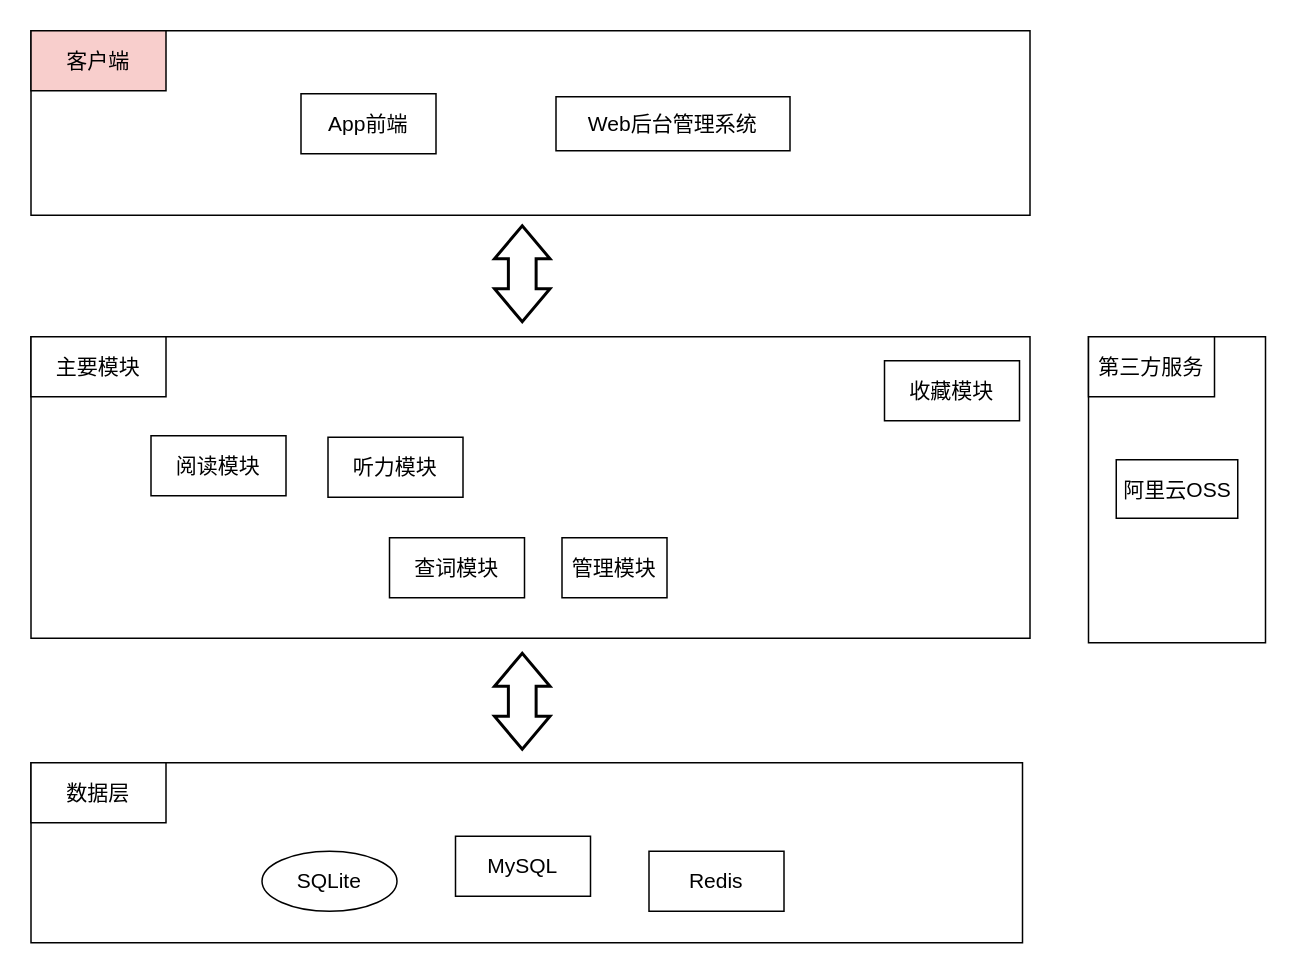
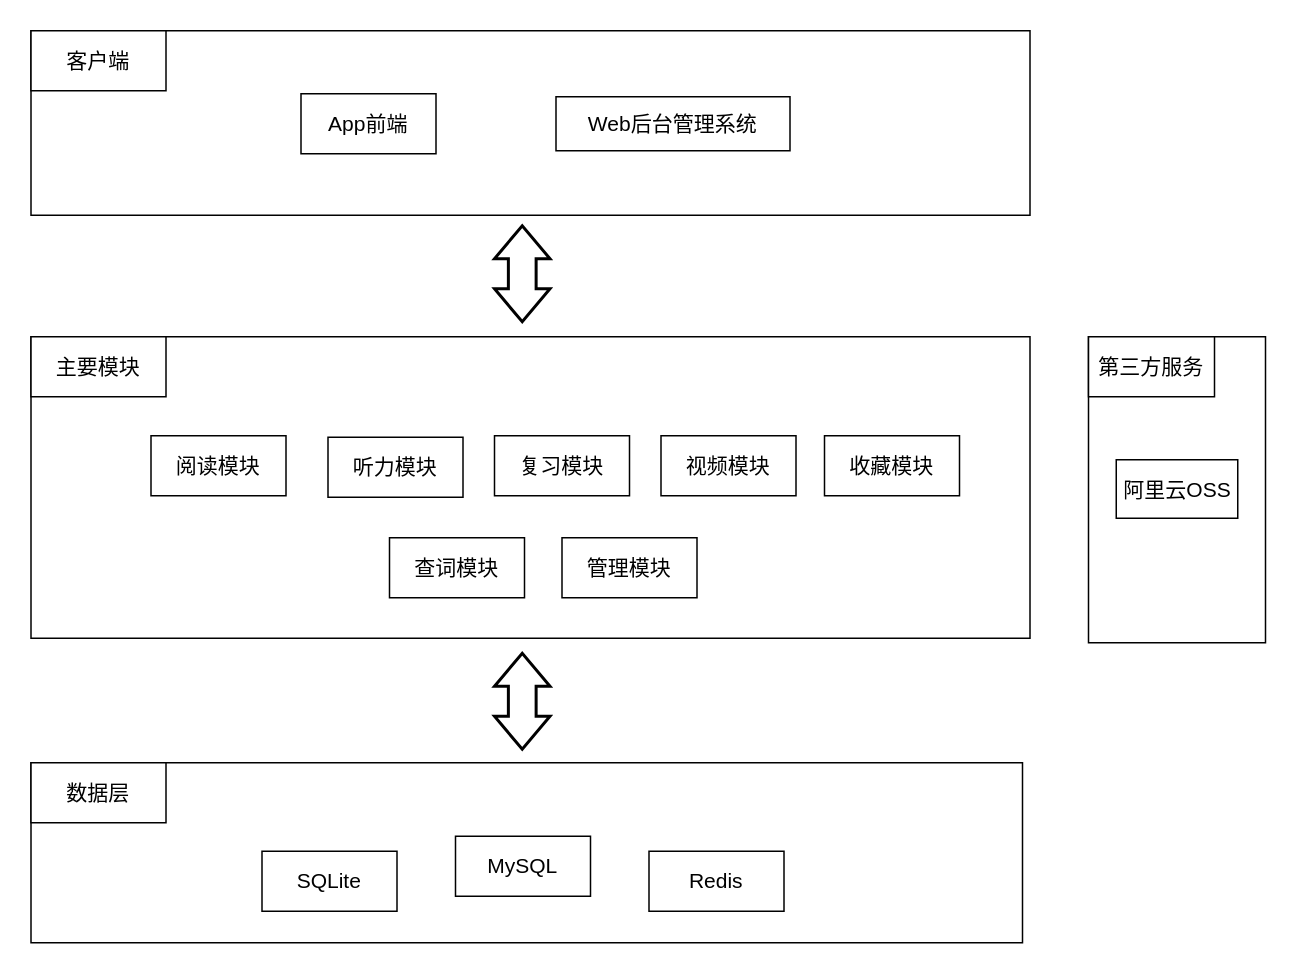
(98, 61) -> (98, 61)
(952, 391) -> (892, 466)
none -> (562, 466)
none -> (728, 466)
(614, 568) -> (629, 568)
(329, 881) -> (329, 881)
